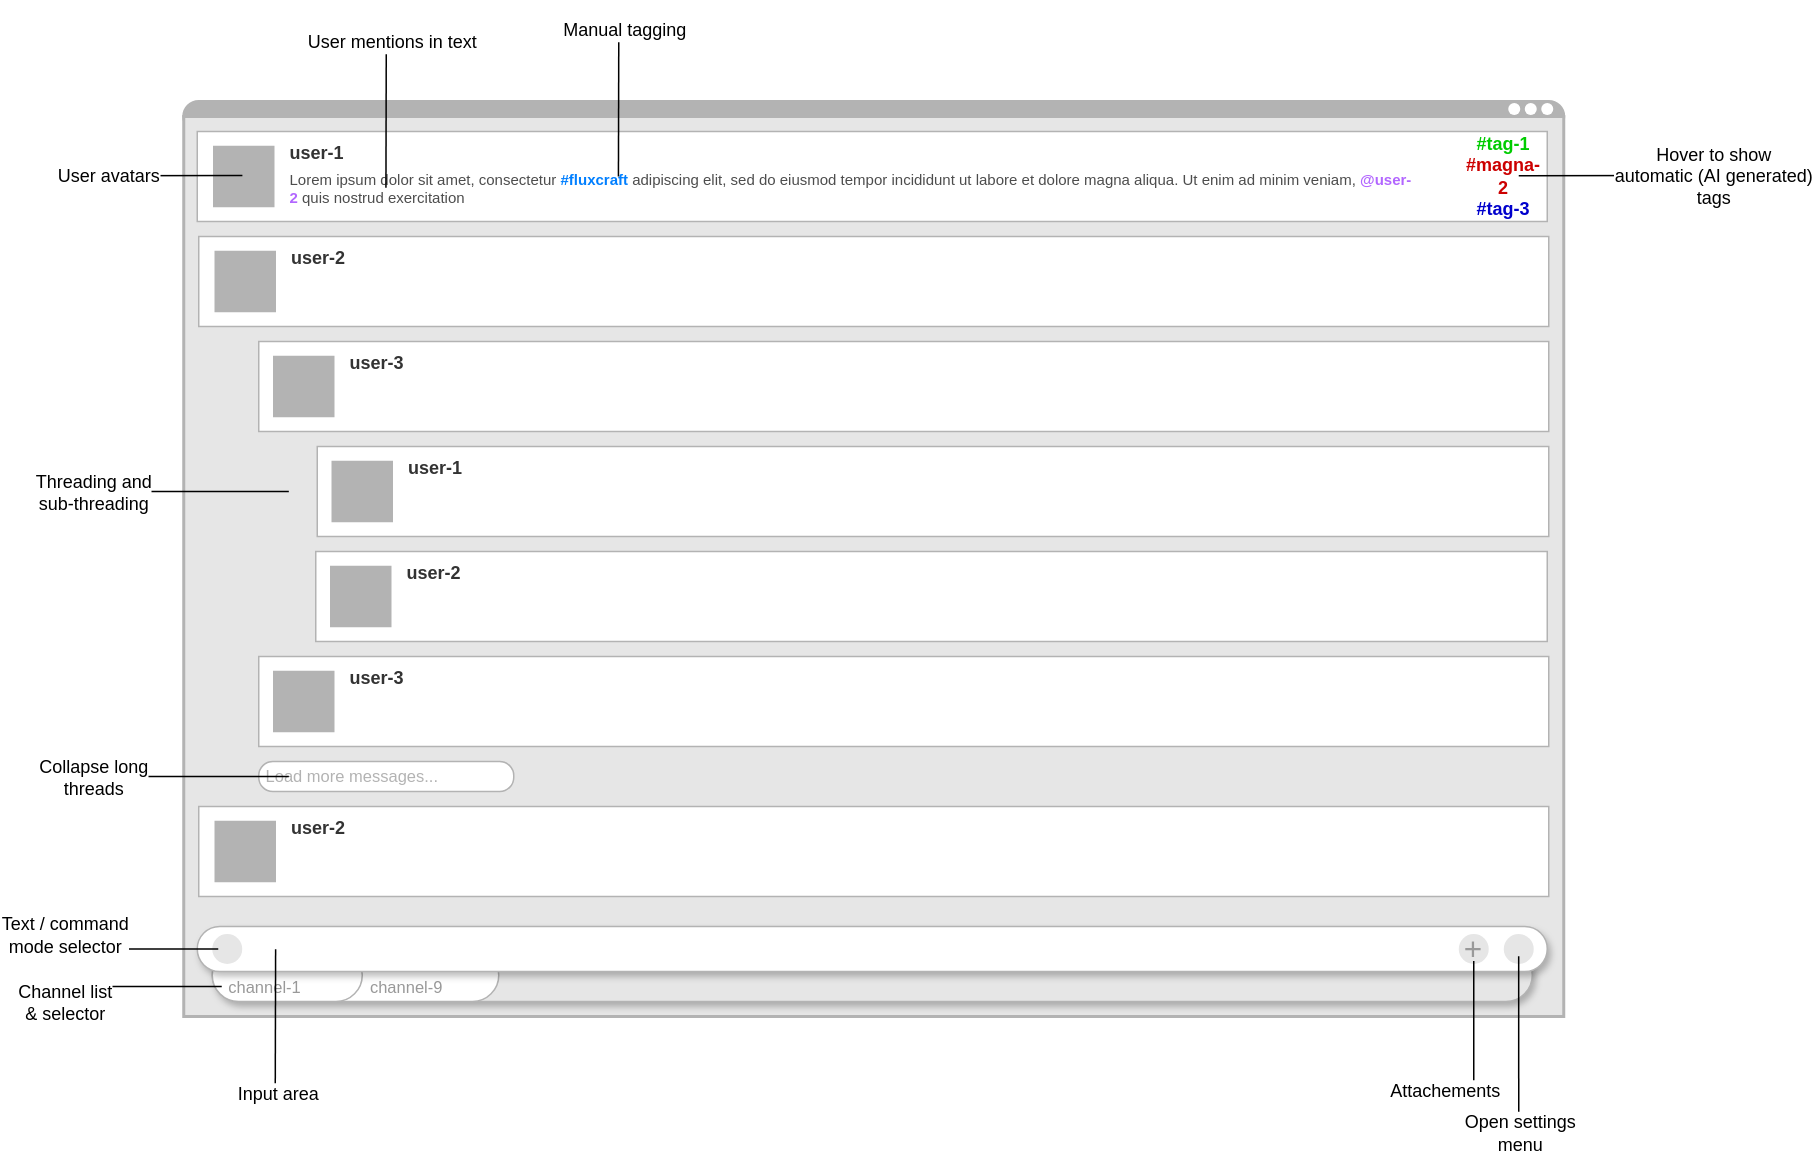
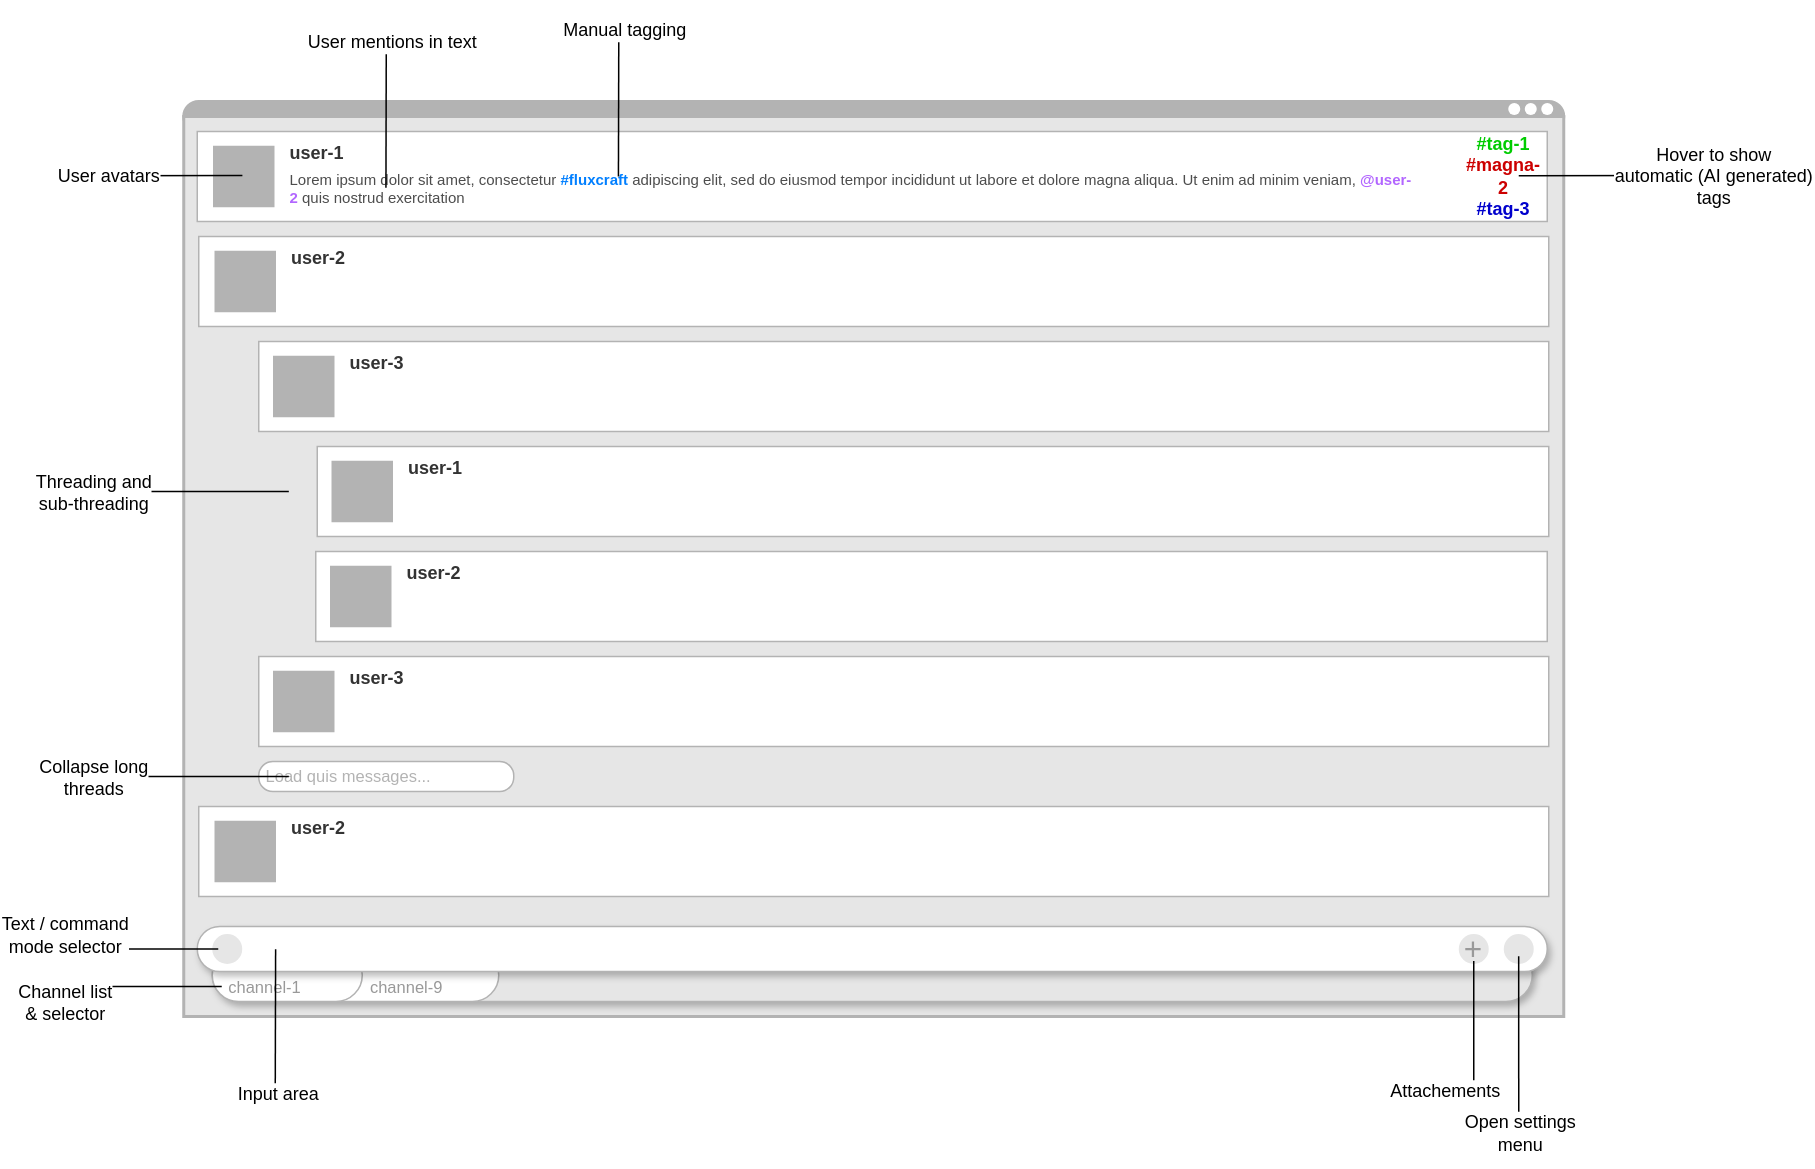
(348, 776) -> (346, 776)
